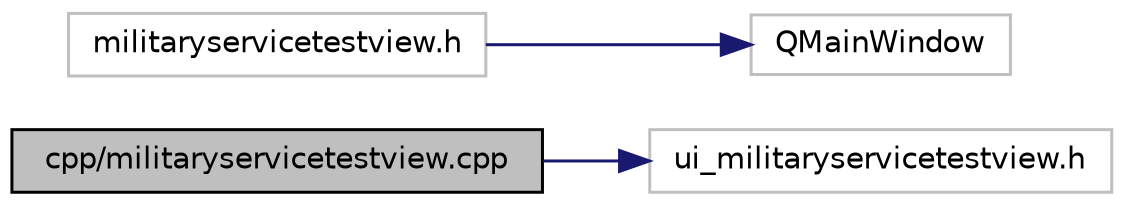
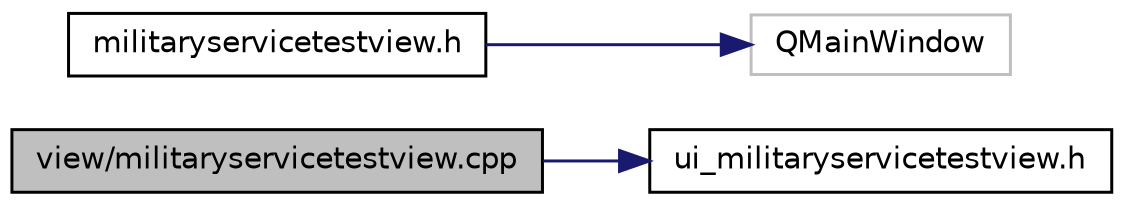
(277, 45) -> (277, 45)
(277, 161) -> (277, 161)
(881, 161) -> (881, 161)
